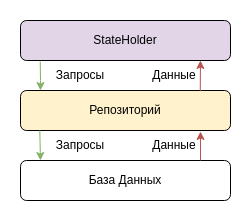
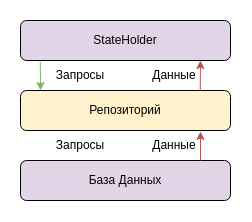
(40, 142) -> none
(126, 181) -> (126, 181)
